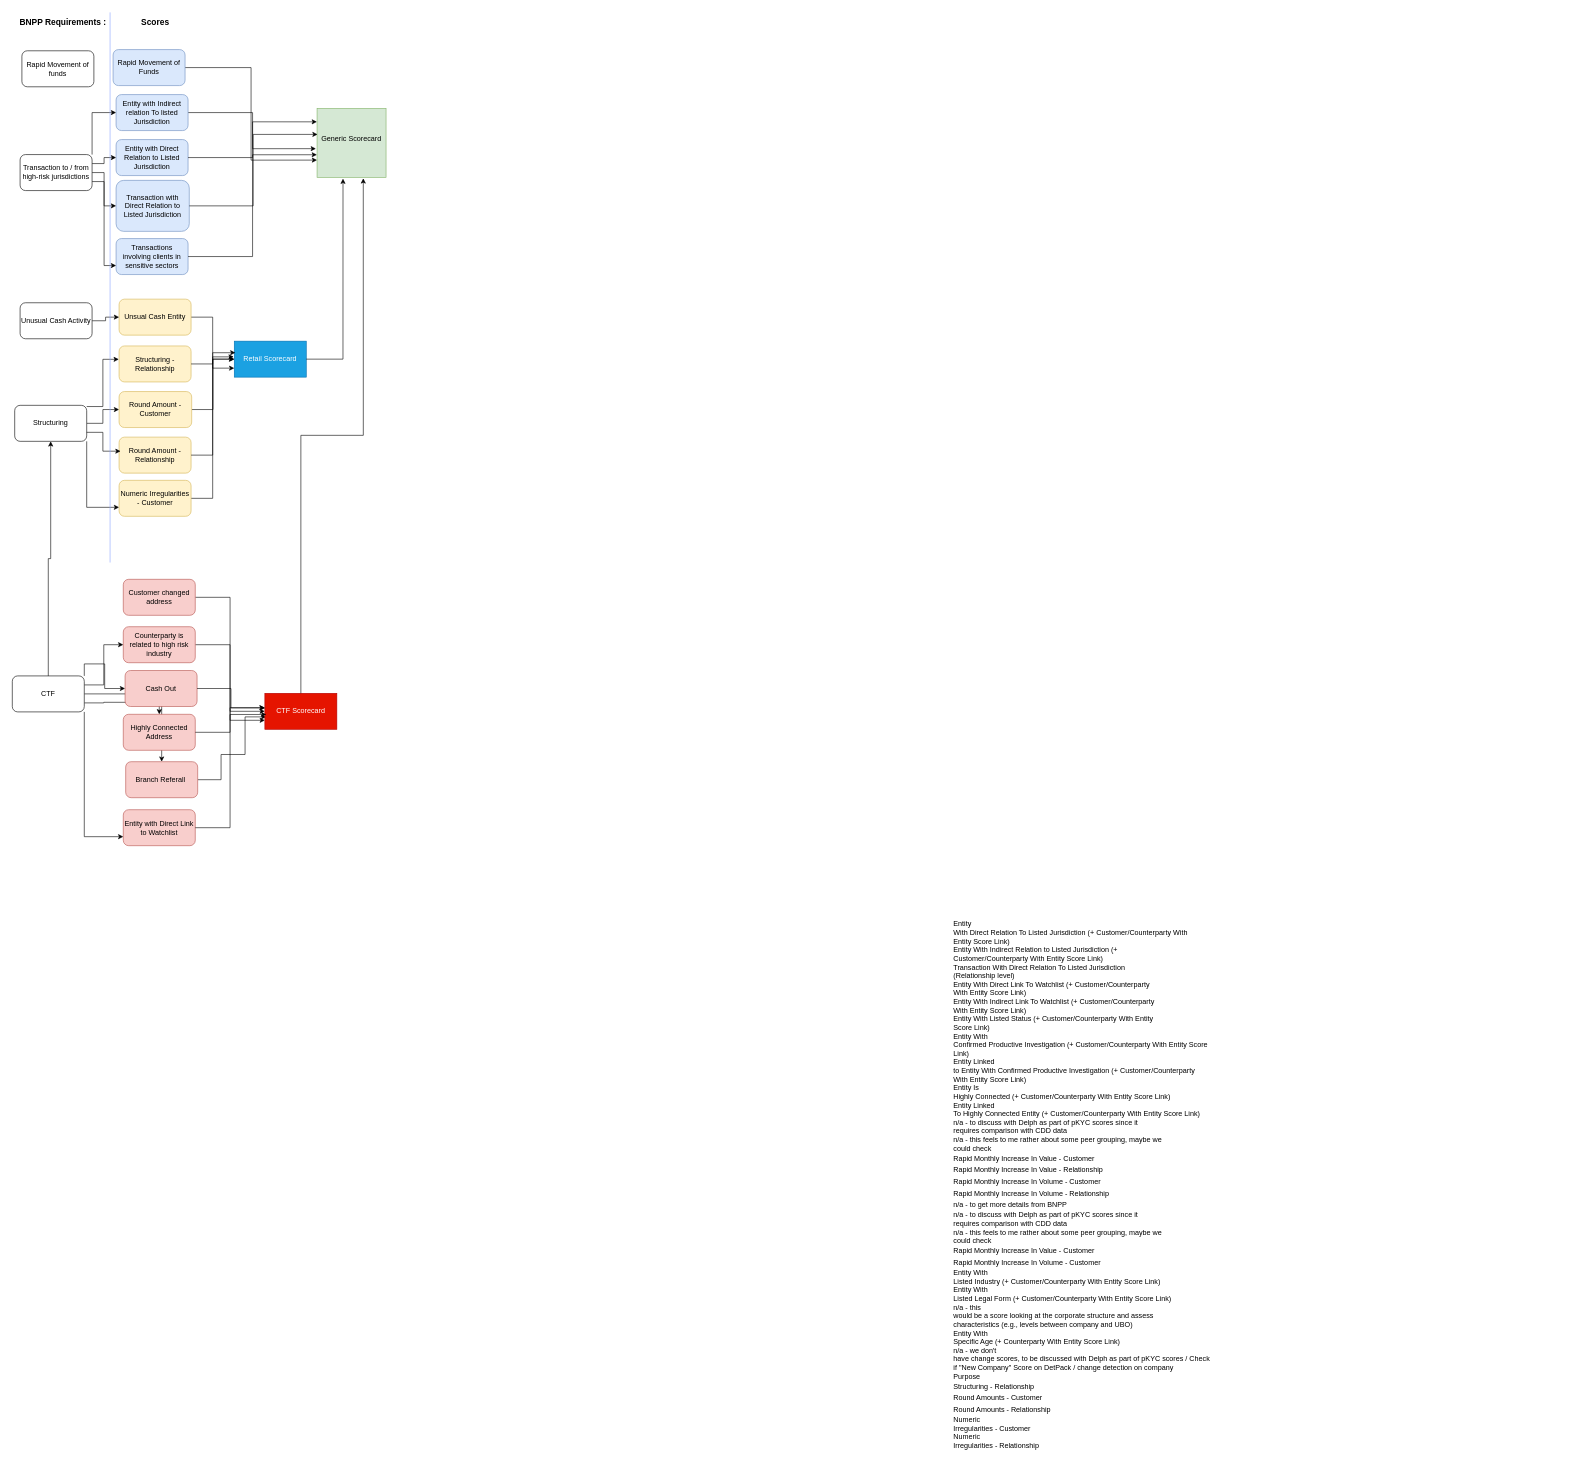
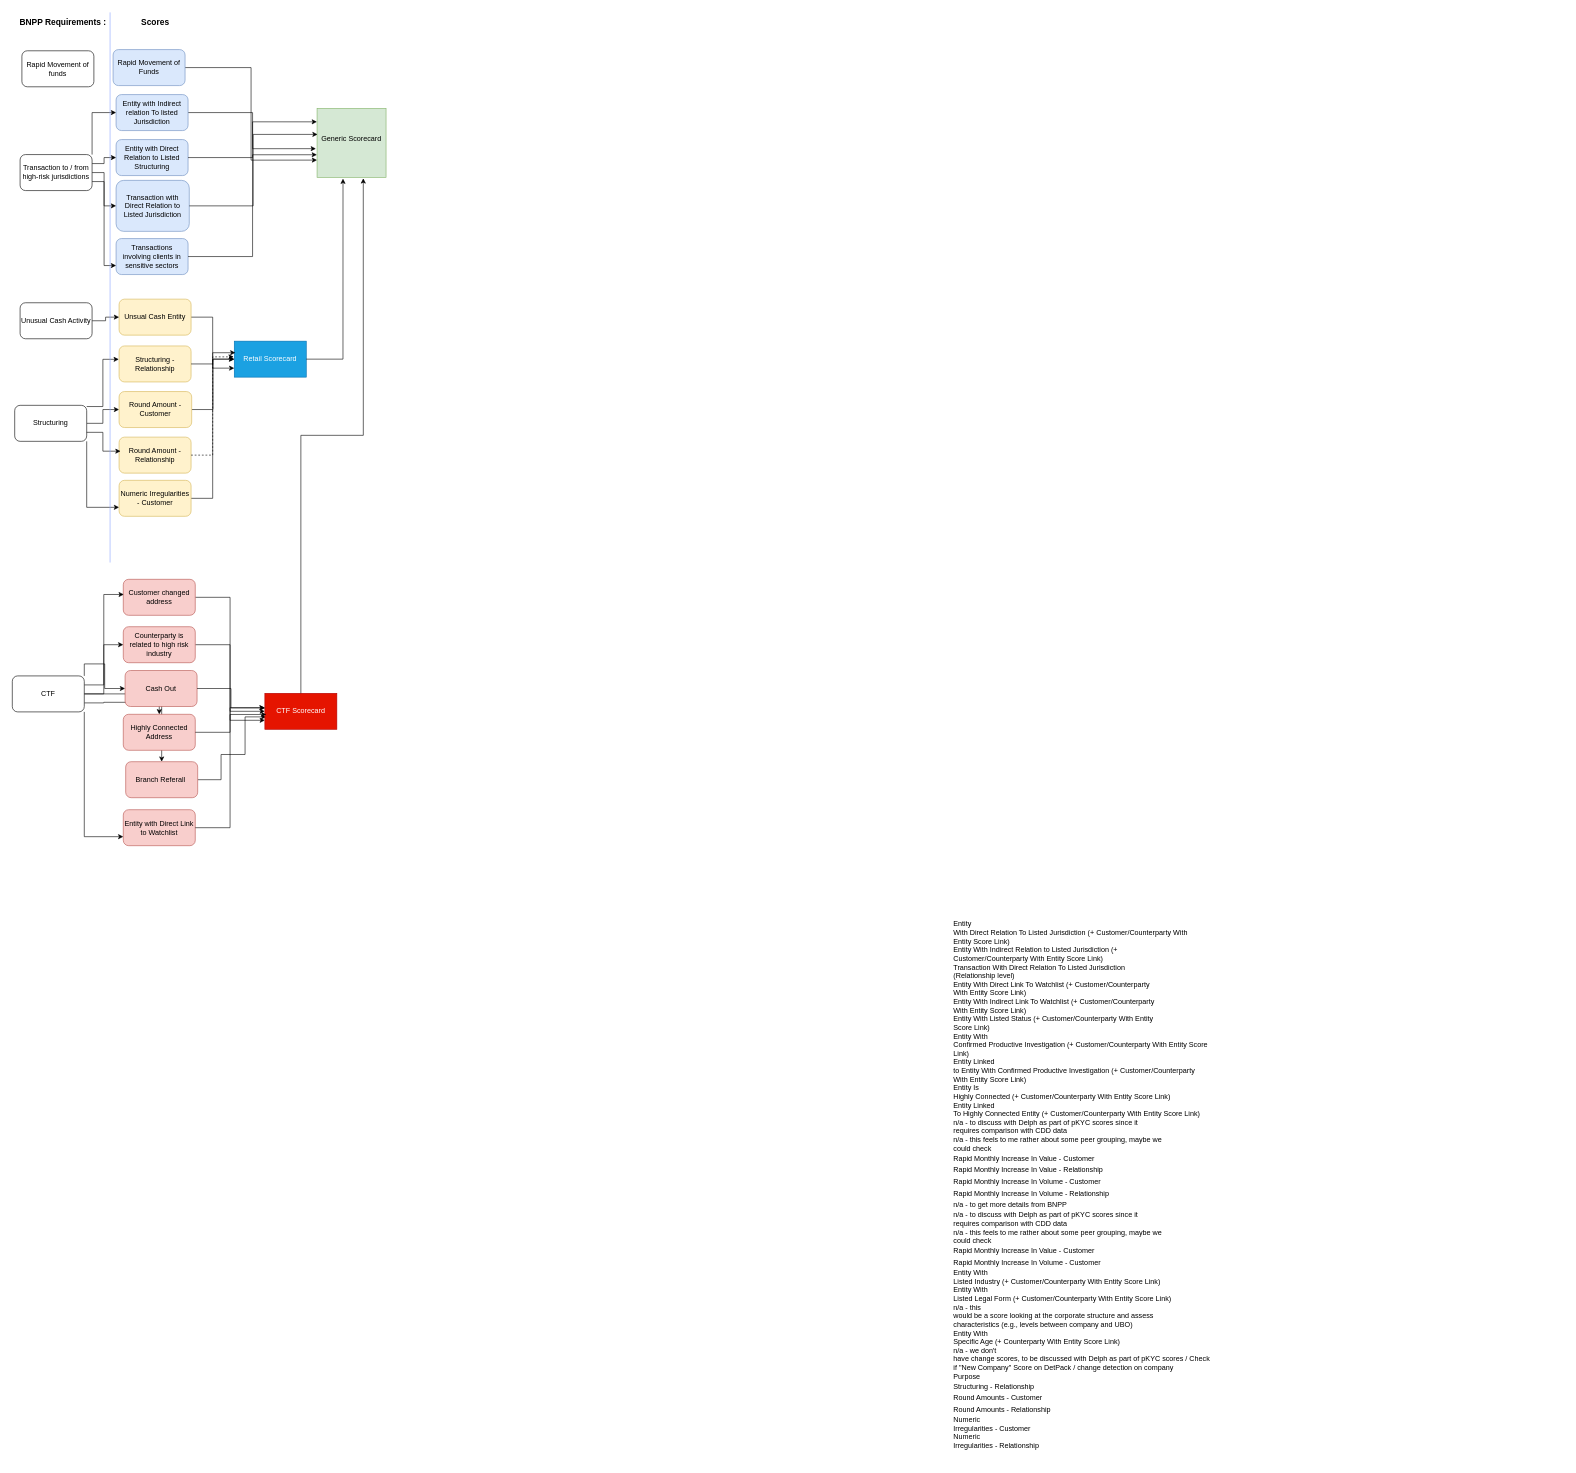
(152, 158) -> (152, 158)
(200, 455) -> (200, 455)
(51, 559) -> (111, 594)
